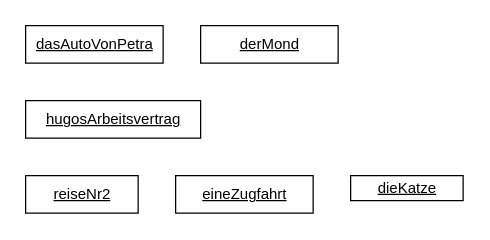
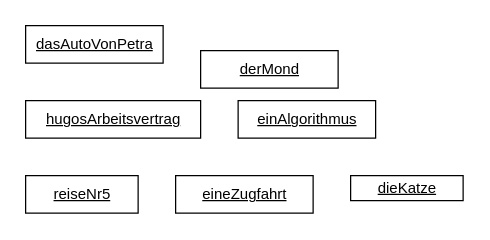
(269, 44) -> (269, 69)
none -> (307, 119)
(83, 194) -> (83, 194)
